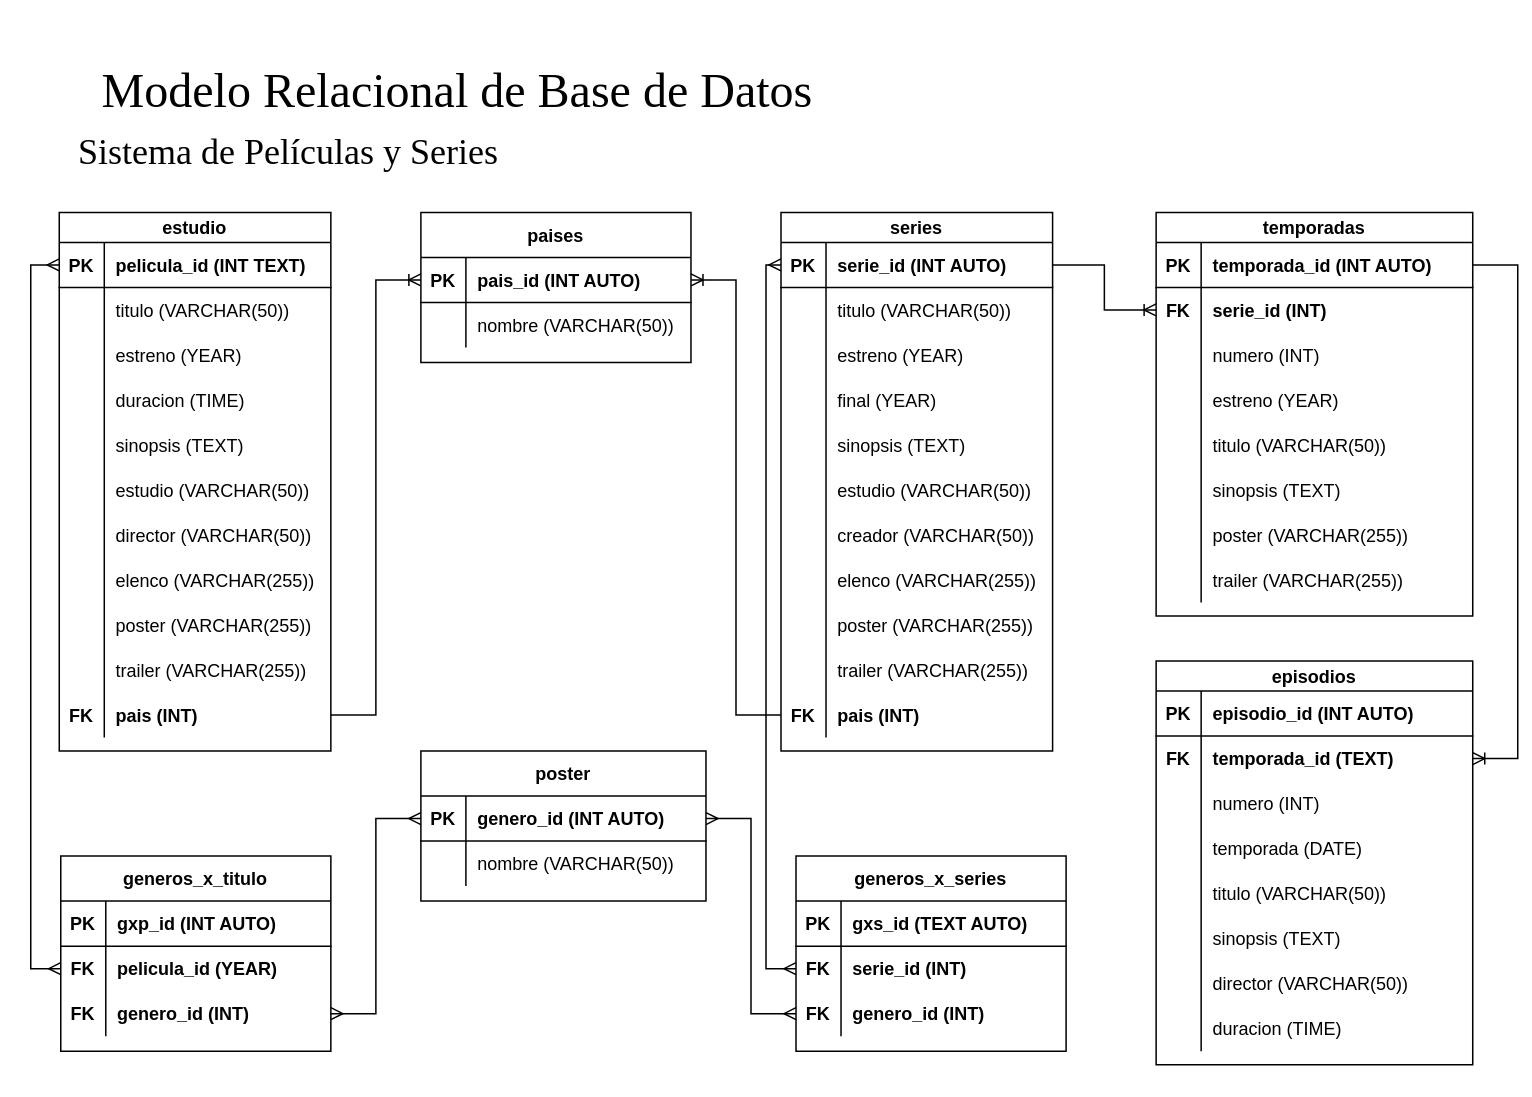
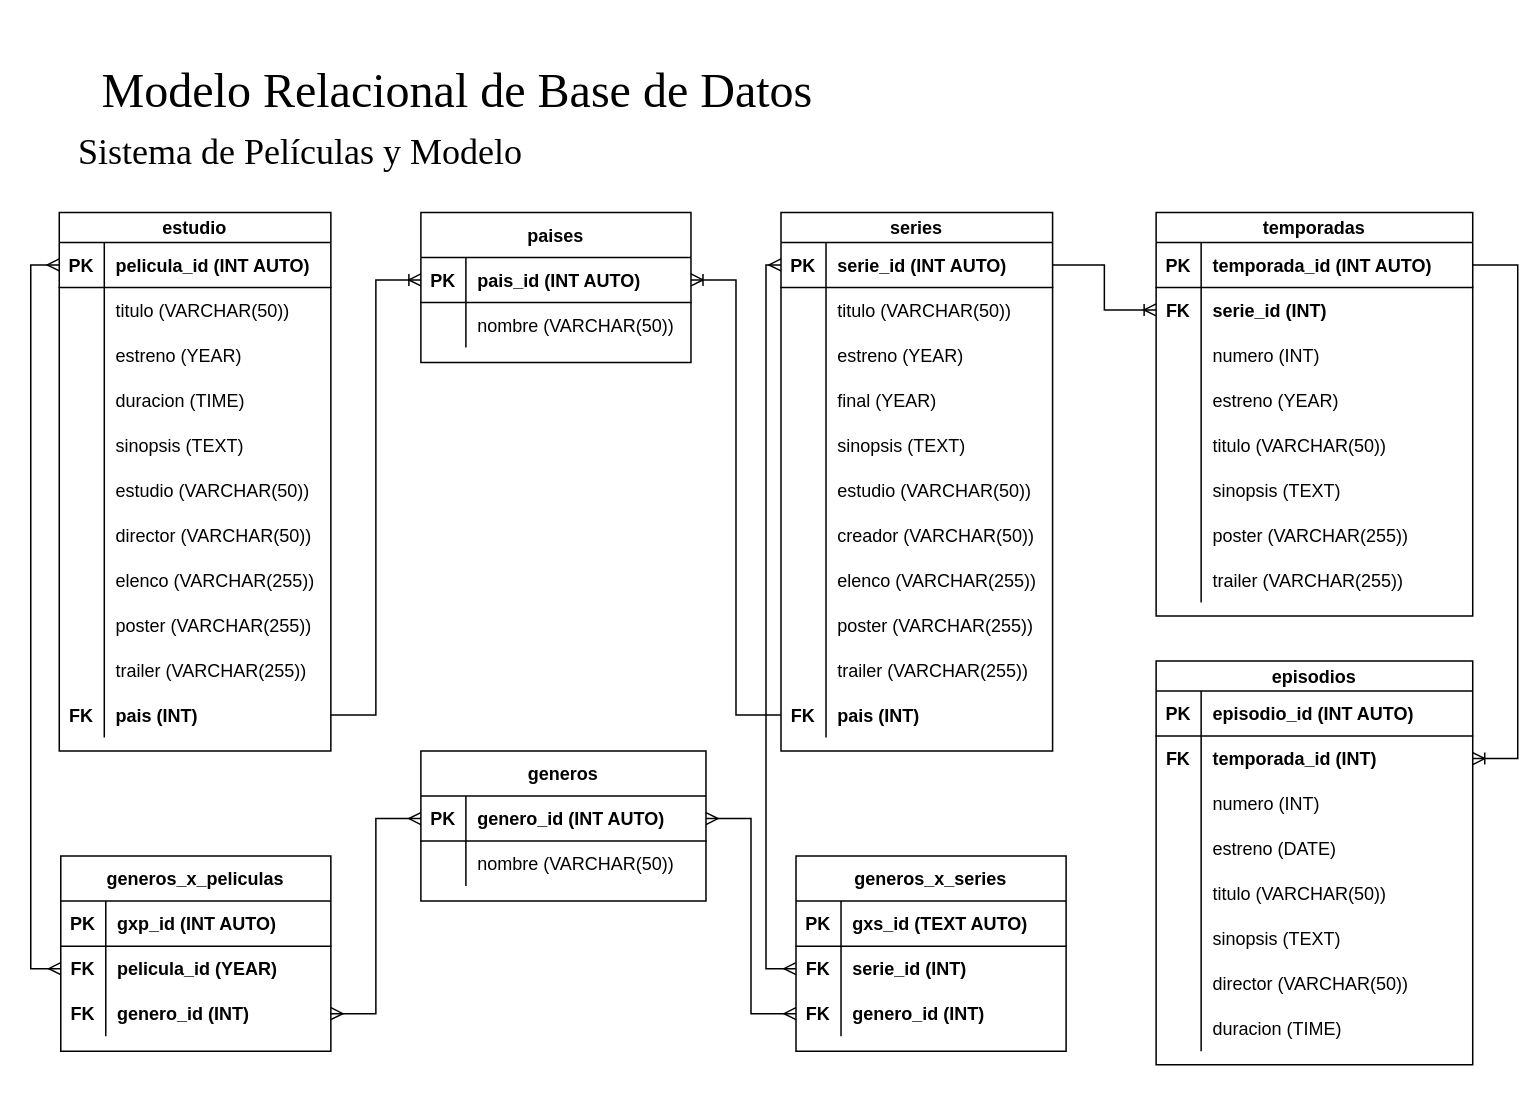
(206, 152) -> (206, 152)
(212, 266) -> (212, 266)
(1303, 759) -> (1298, 759)
(563, 774) -> (563, 774)
(1290, 849) -> (1280, 849)
(195, 879) -> (195, 879)
